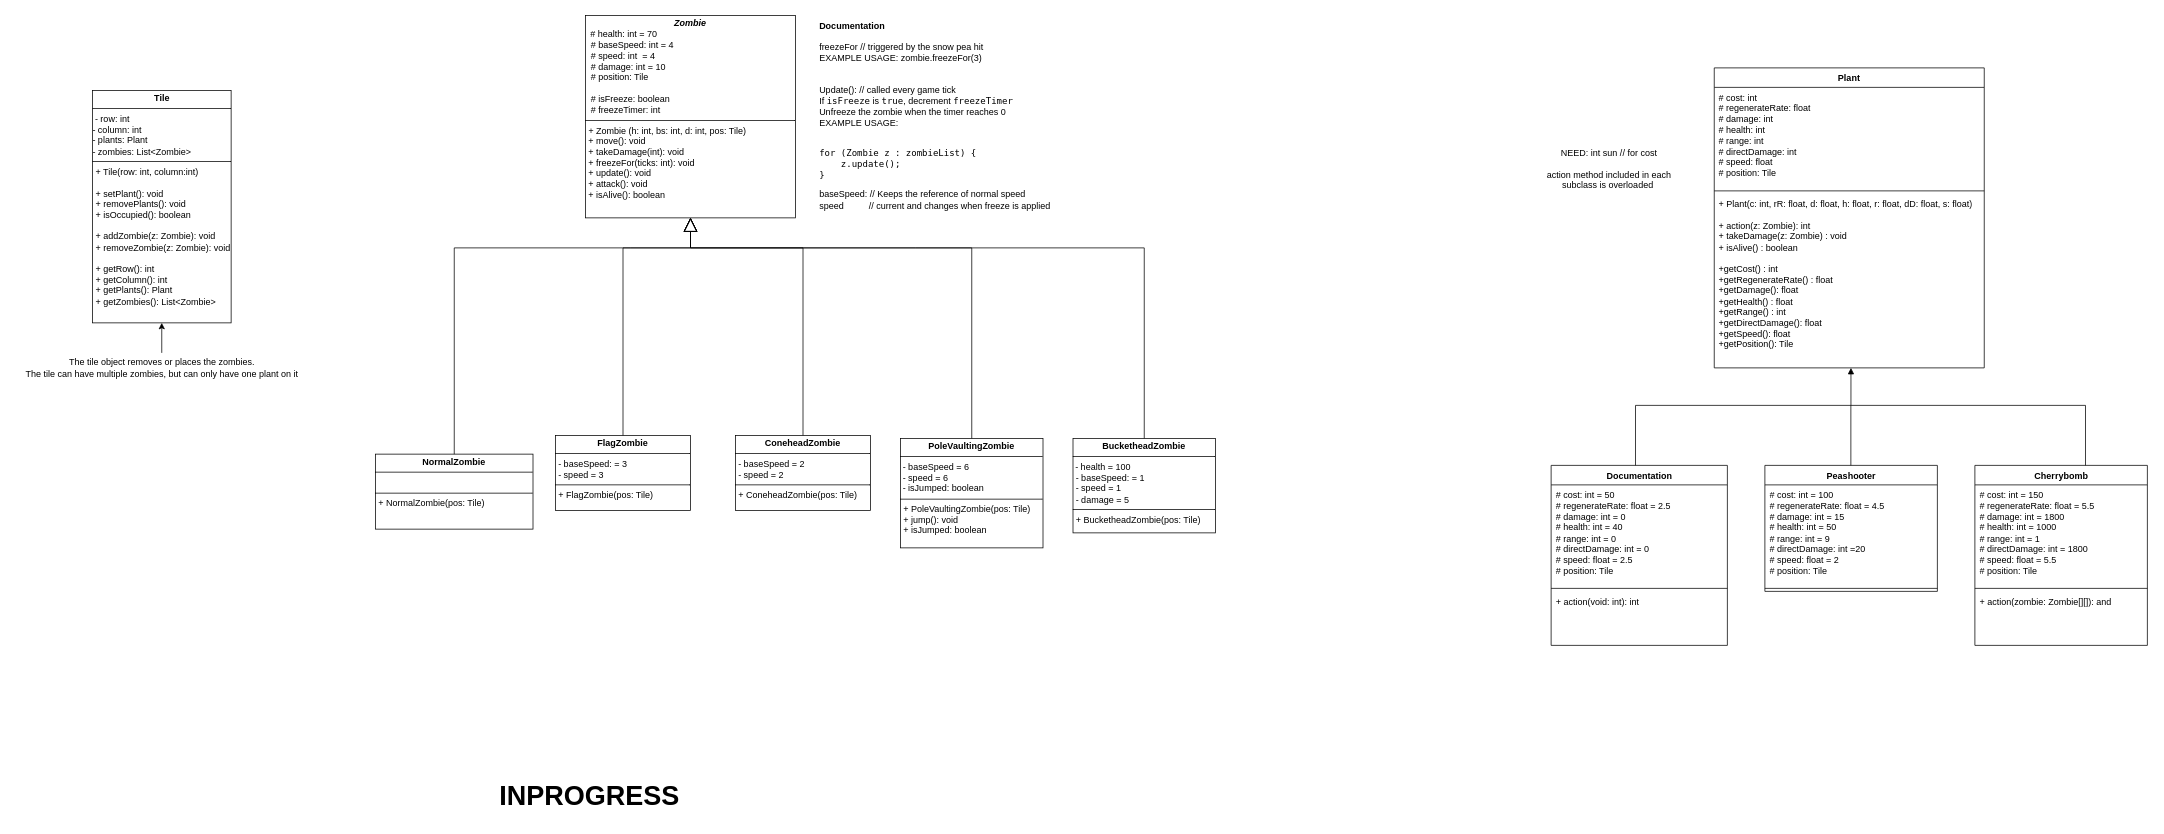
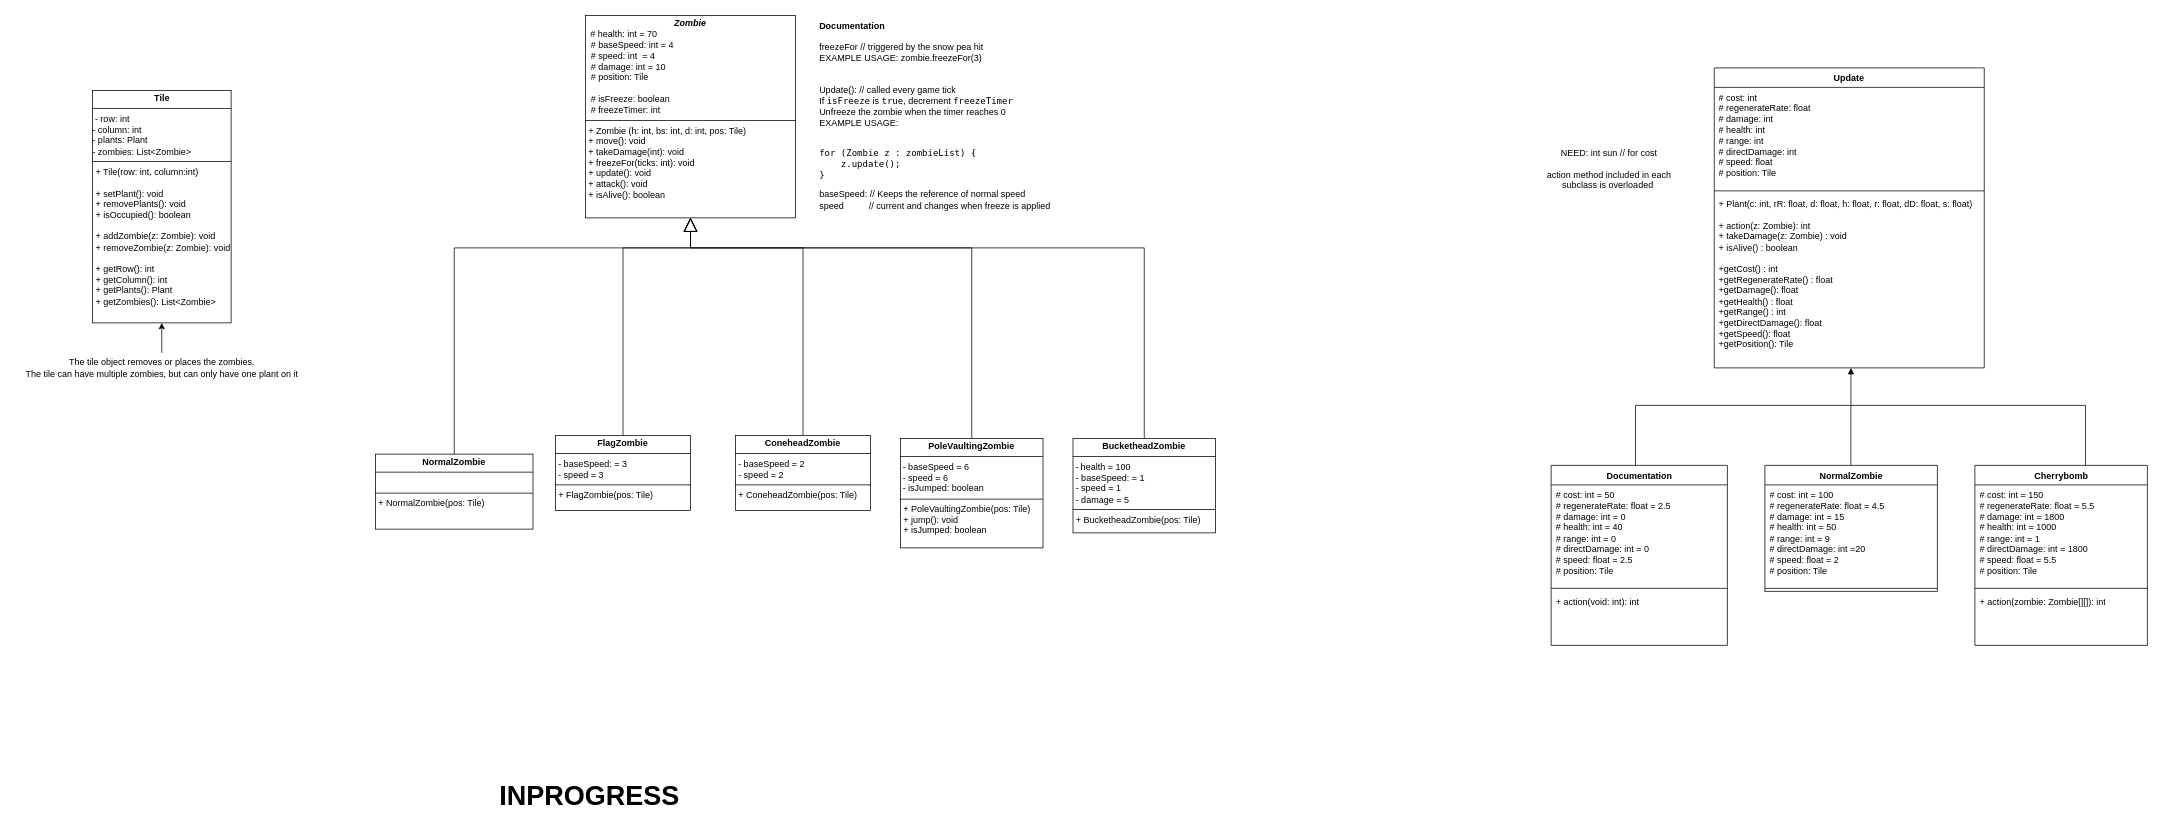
(1849, 79) -> (1849, 79)
(1851, 476) -> (1851, 476)
(2053, 602) -> (2052, 602)
